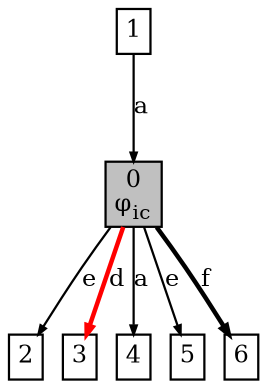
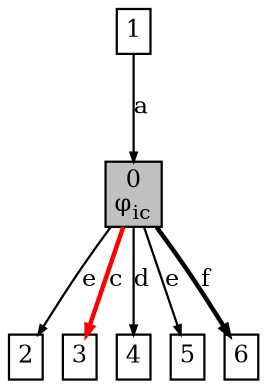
(117, 281) -> (117, 281)
(141, 281) -> (141, 281)
